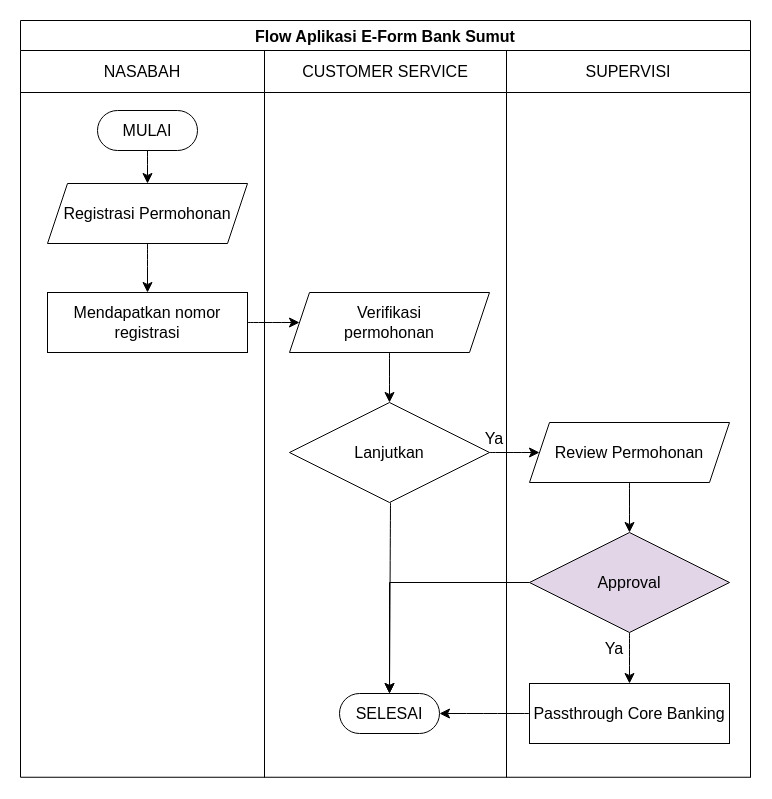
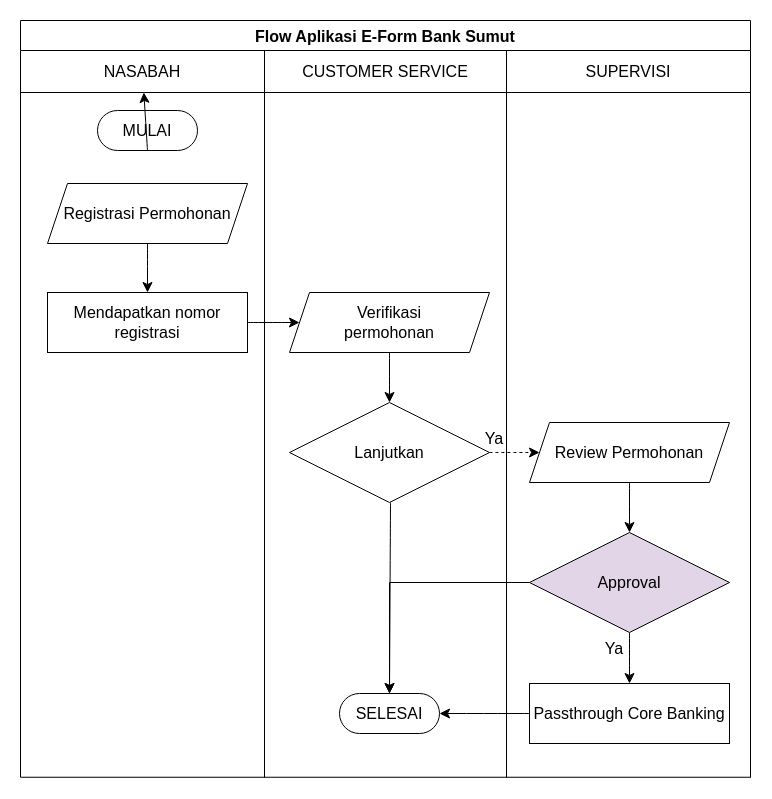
(148, 163) -> (146, 125)
(512, 453) -> (512, 453)
